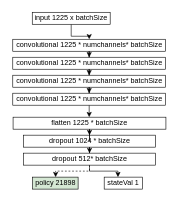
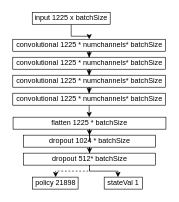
(55, 183) -> (55, 183)
